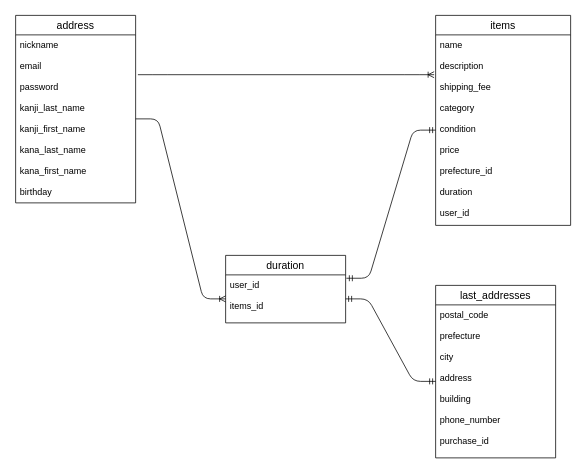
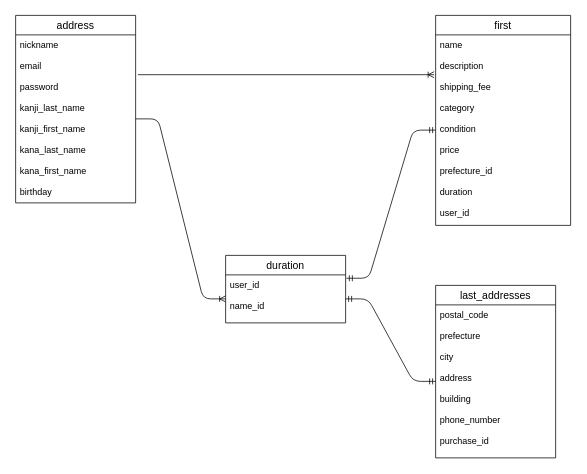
(503, 26) -> (503, 26)
(246, 285) -> (246, 285)
